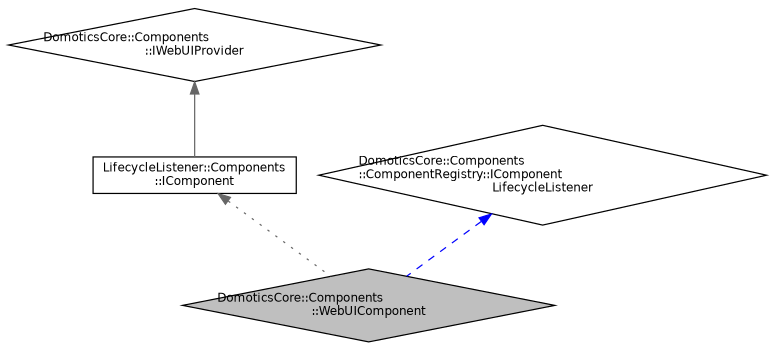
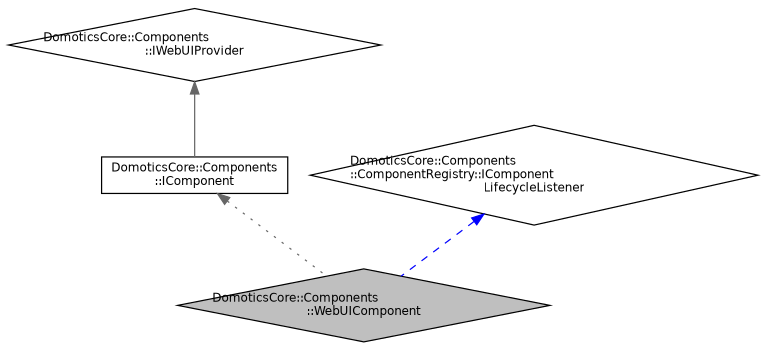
(195, 175) -> (195, 175)
